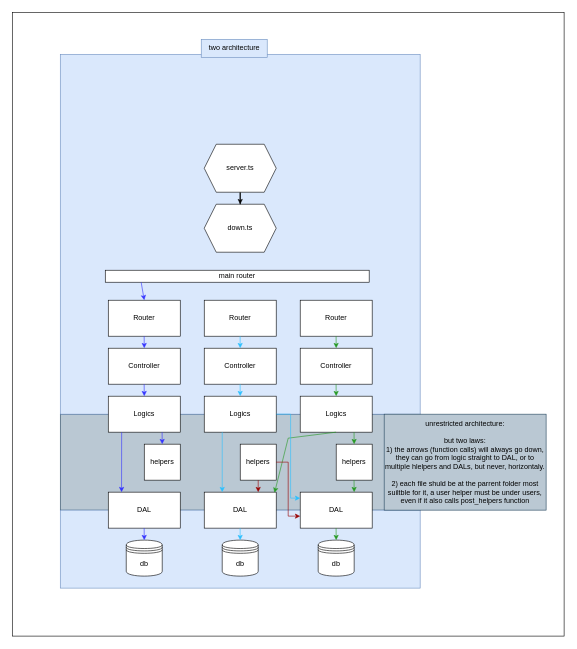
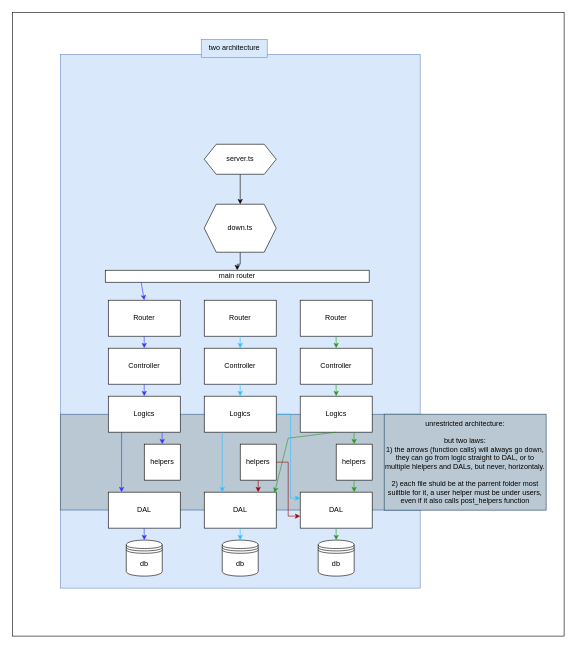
(240, 168) -> (240, 159)
none -> (238, 264)
